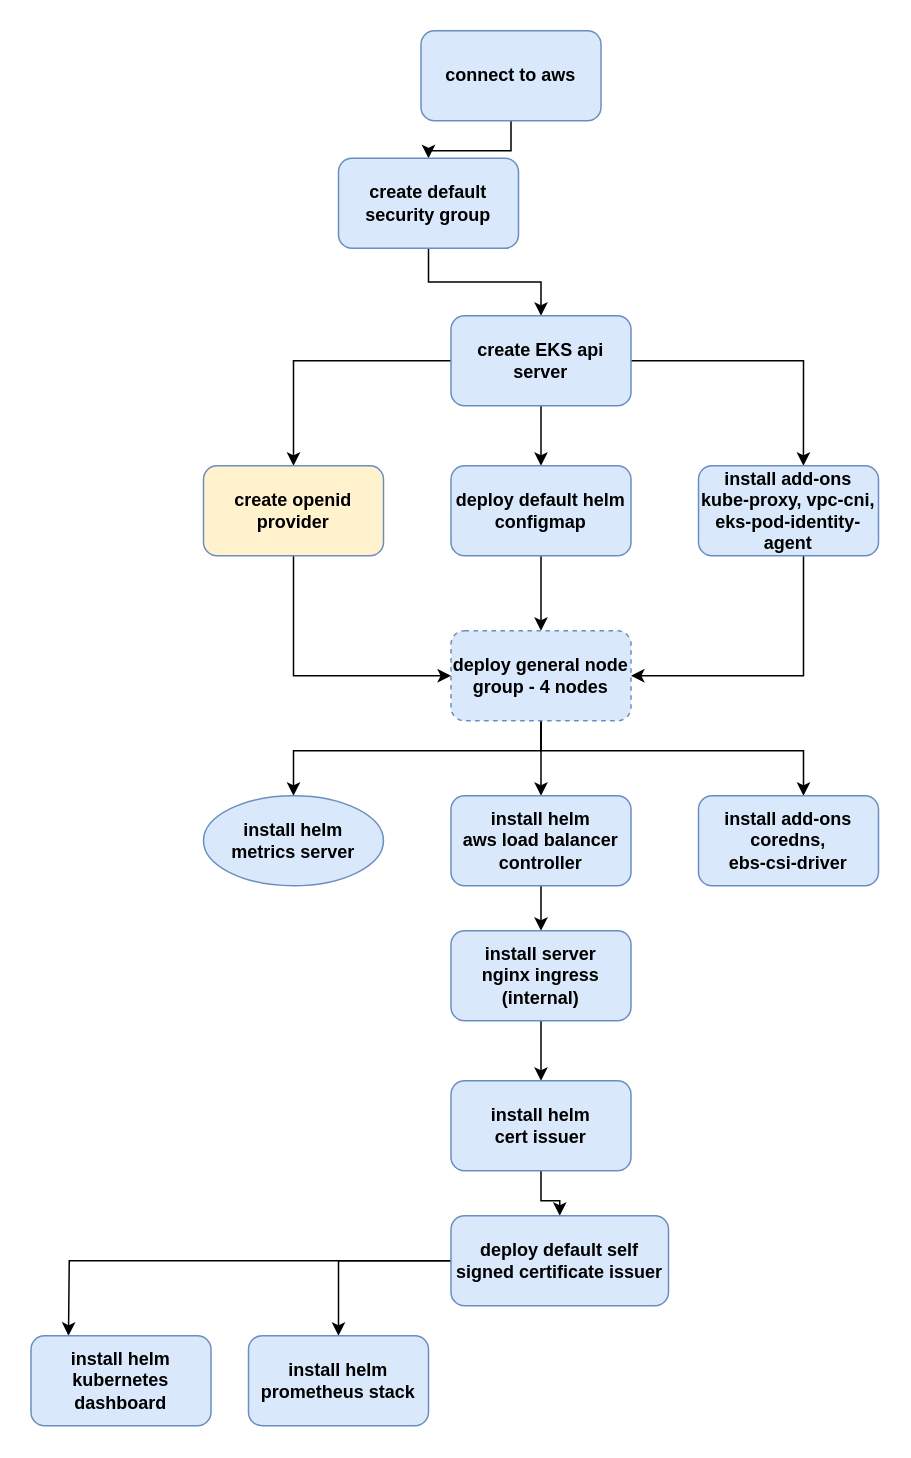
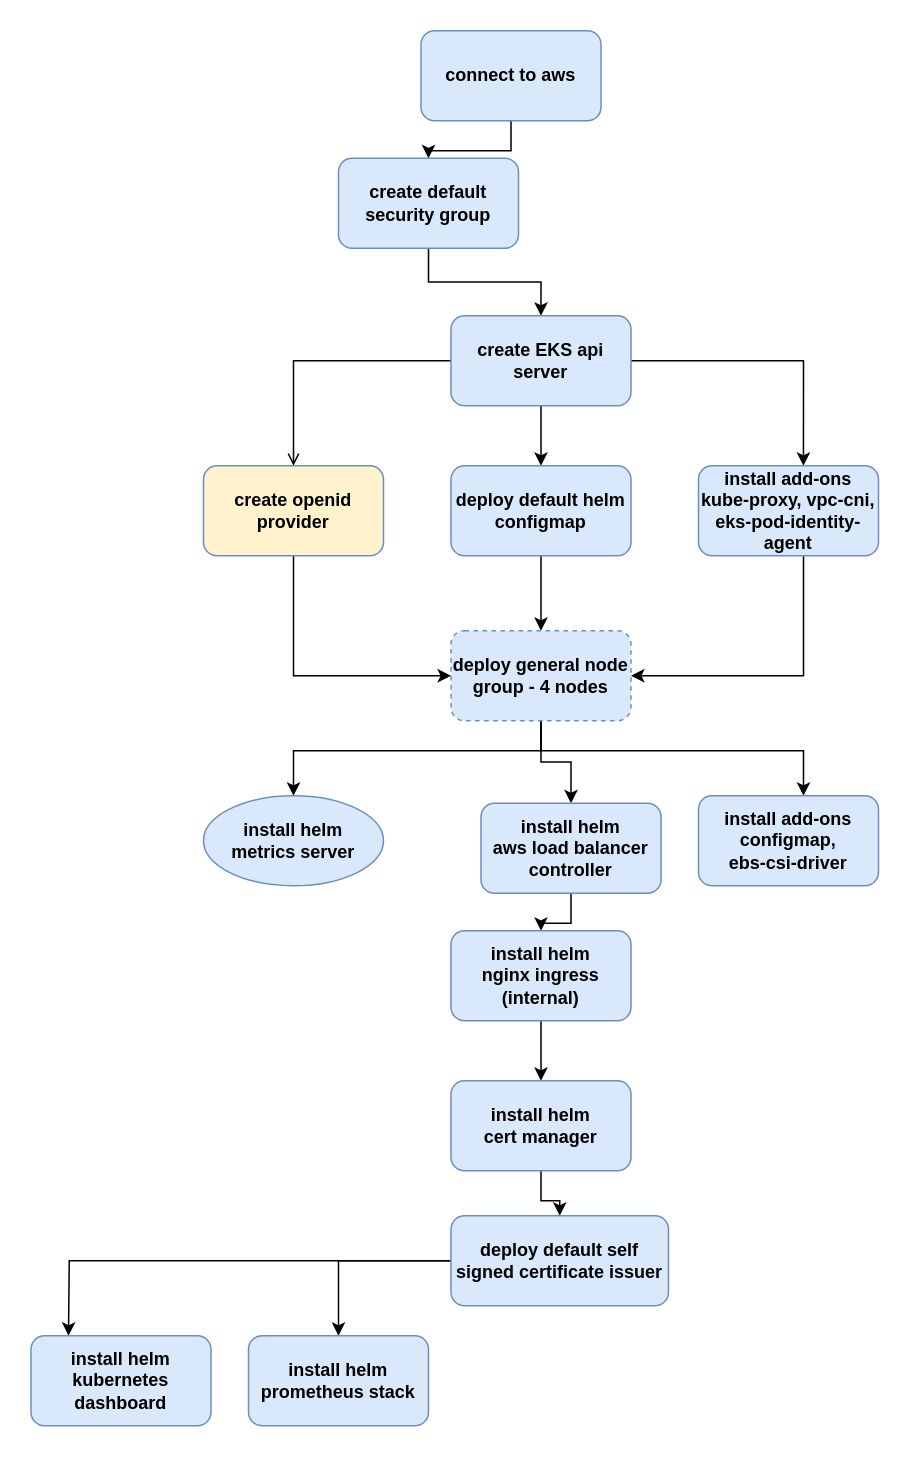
(293, 454) -> (293, 456)
(541, 841) -> (571, 848)
(788, 841) -> (788, 841)
(541, 976) -> (541, 976)
(541, 1126) -> (541, 1126)
